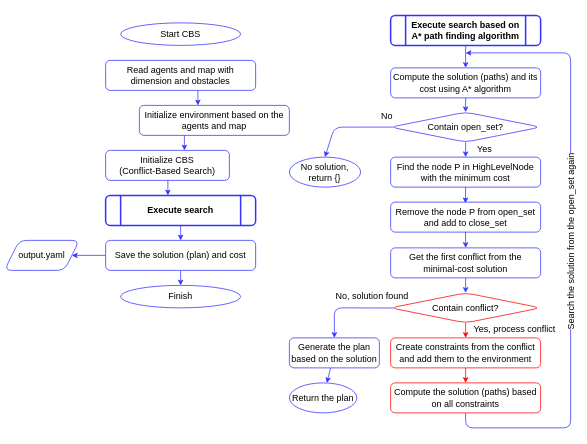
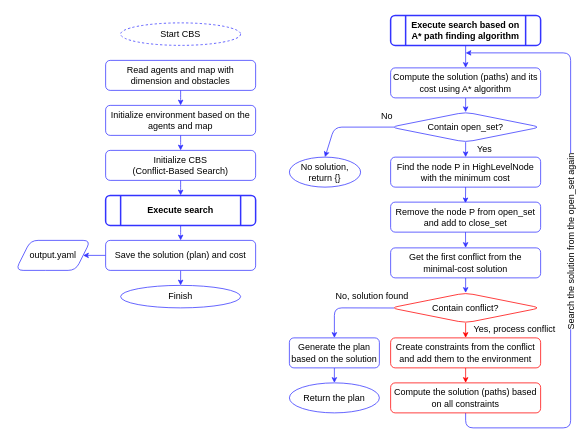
(180, 34) -> (180, 34)
(214, 120) -> (180, 120)
(167, 165) -> (180, 165)
(42, 255) -> (53, 255)
(323, 398) -> (334, 398)
